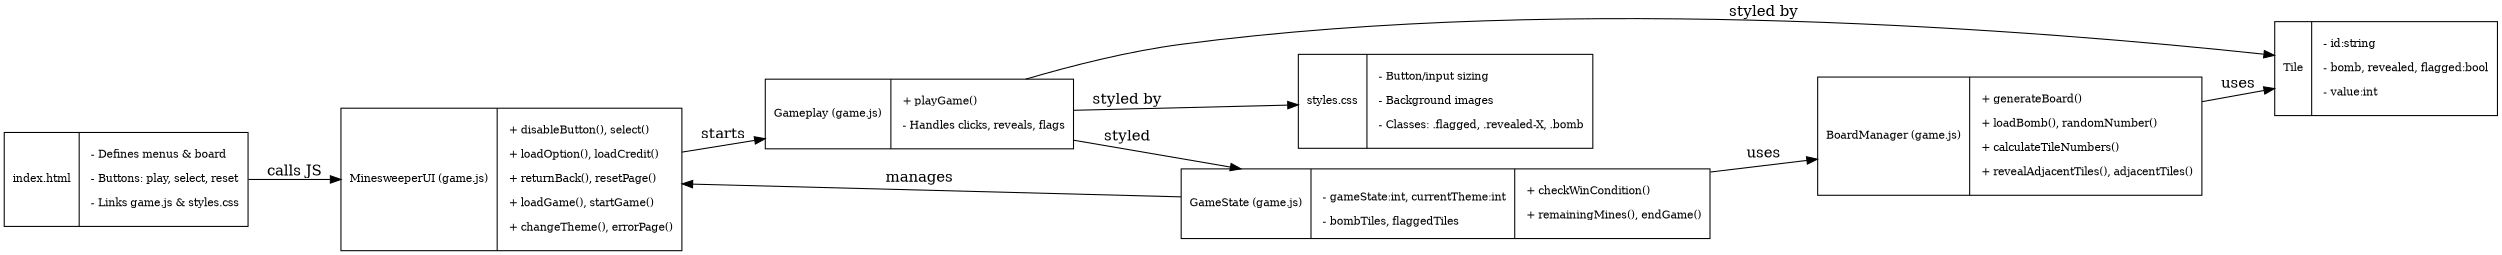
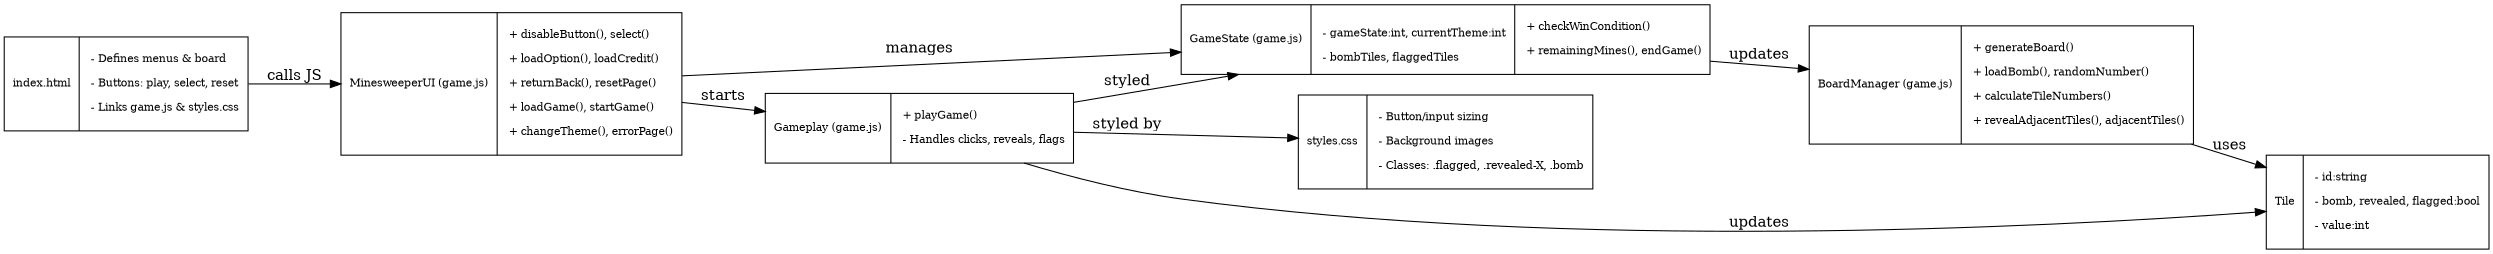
(1764, 12) -> (1760, 223)
(1764, 154) -> (1760, 55)
(937, 190) -> (926, 64)
